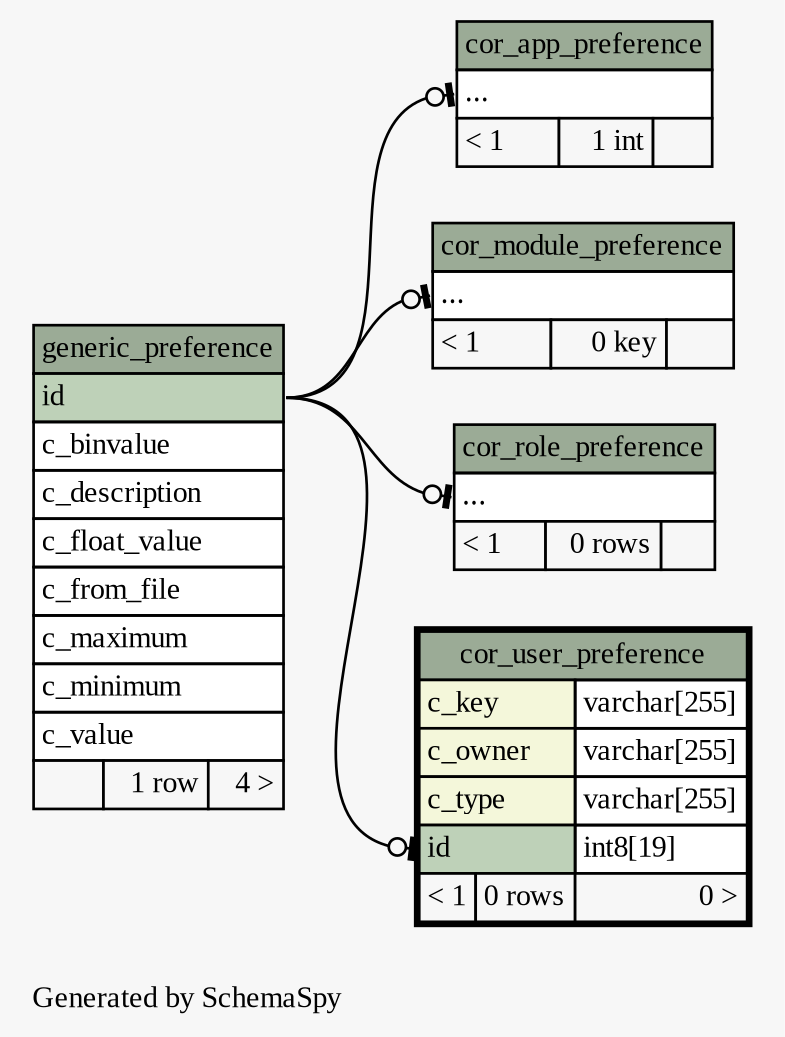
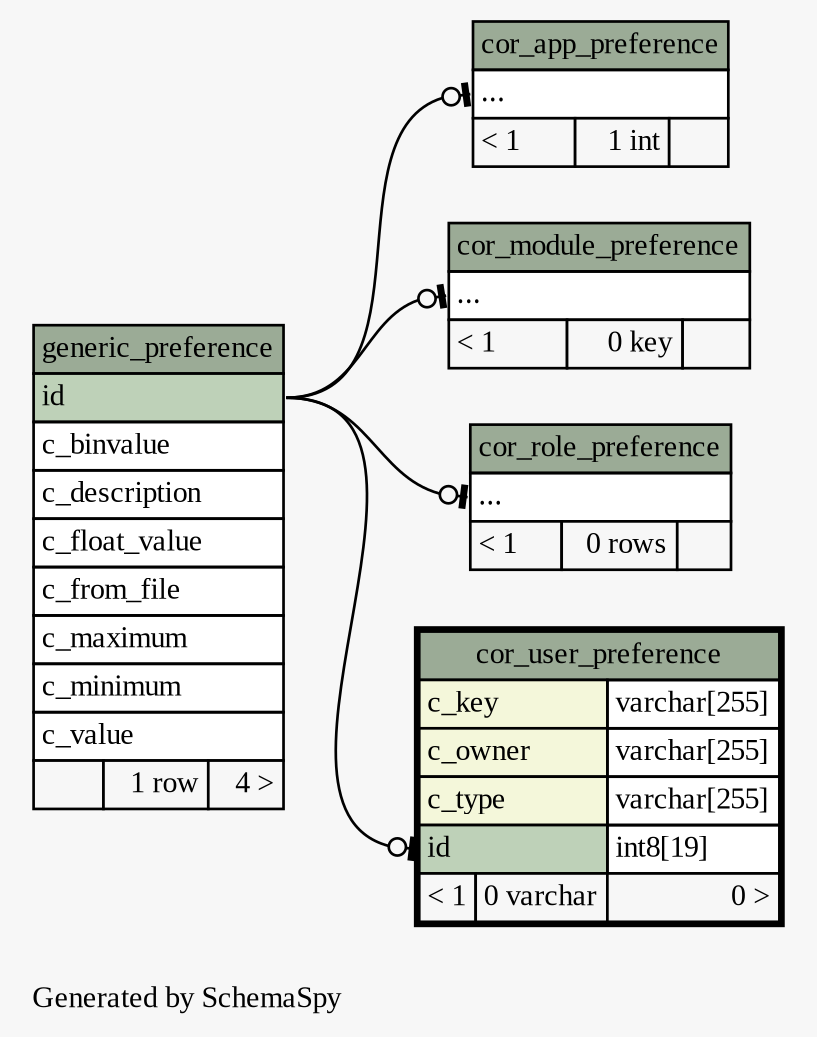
(525, 896) -> (542, 896)
